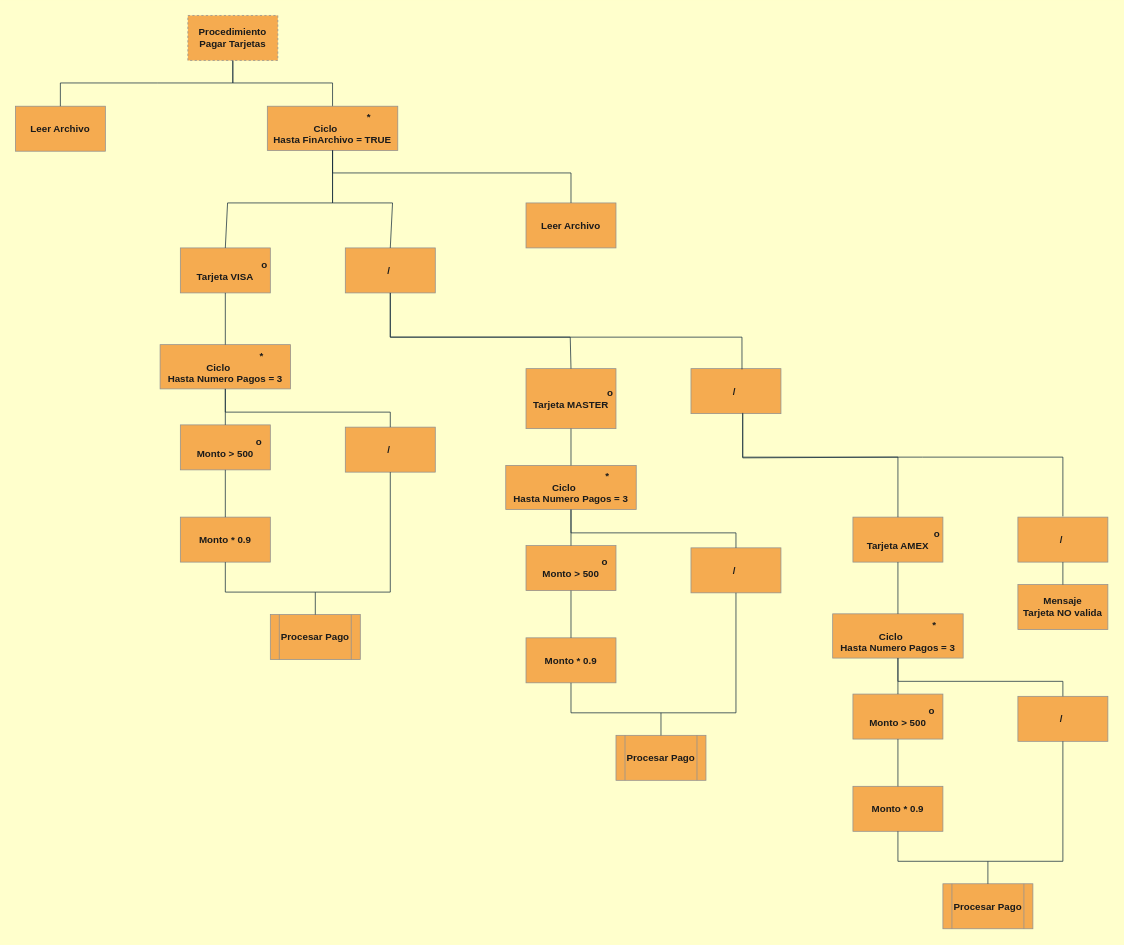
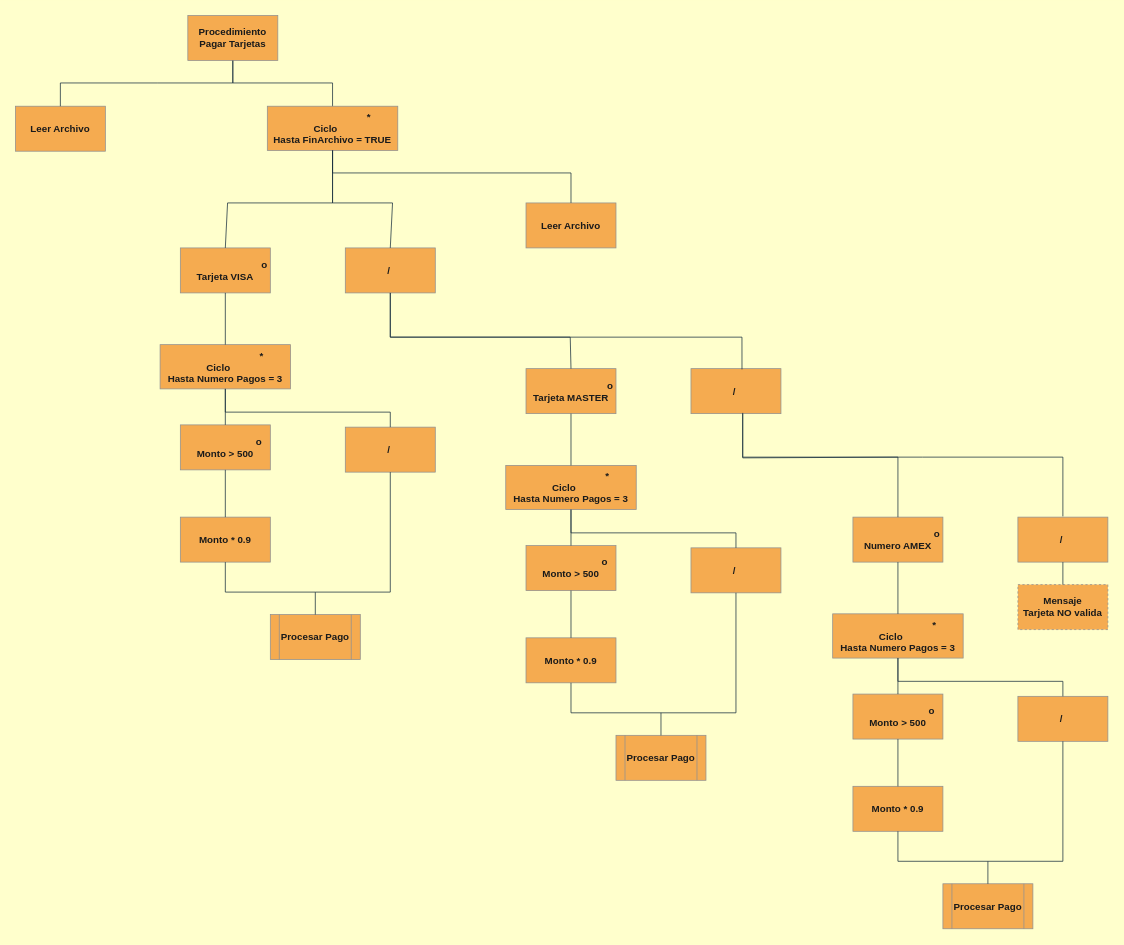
(233, 38) -> (233, 38)
(571, 399) -> (571, 391)
(898, 540) -> (898, 540)
(1063, 607) -> (1063, 607)
